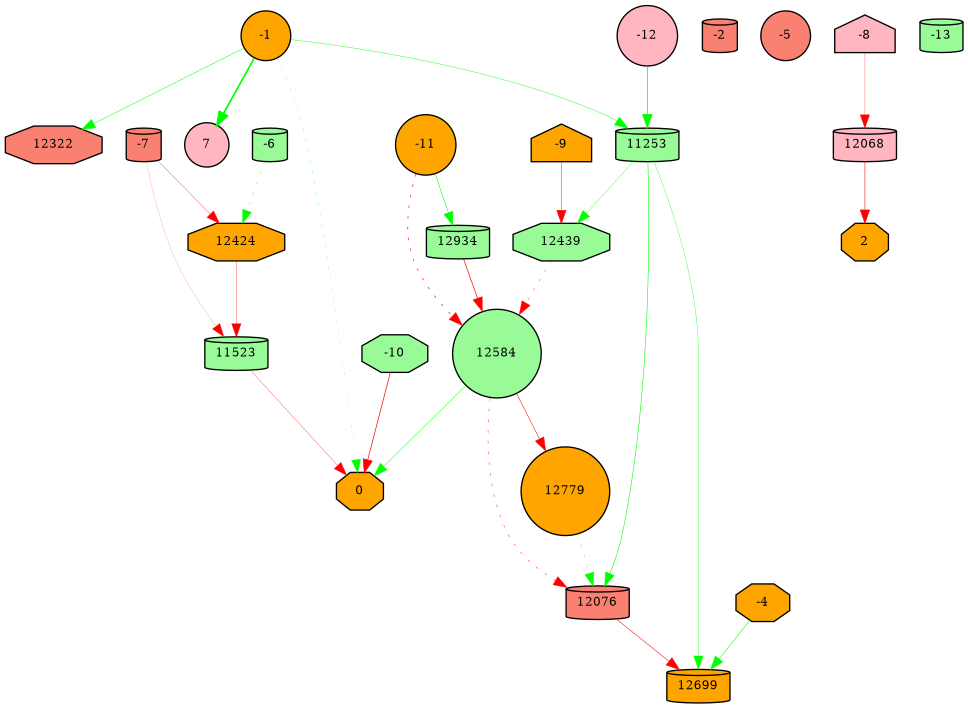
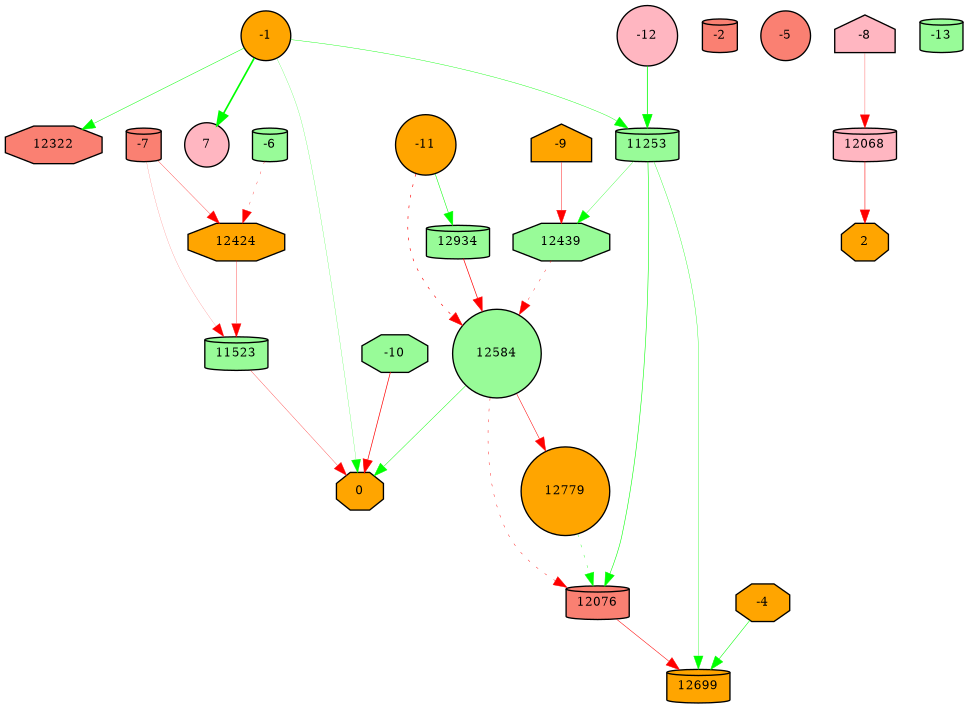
(256, 186) -> (256, 186)
(327, 256) -> (327, 256)
